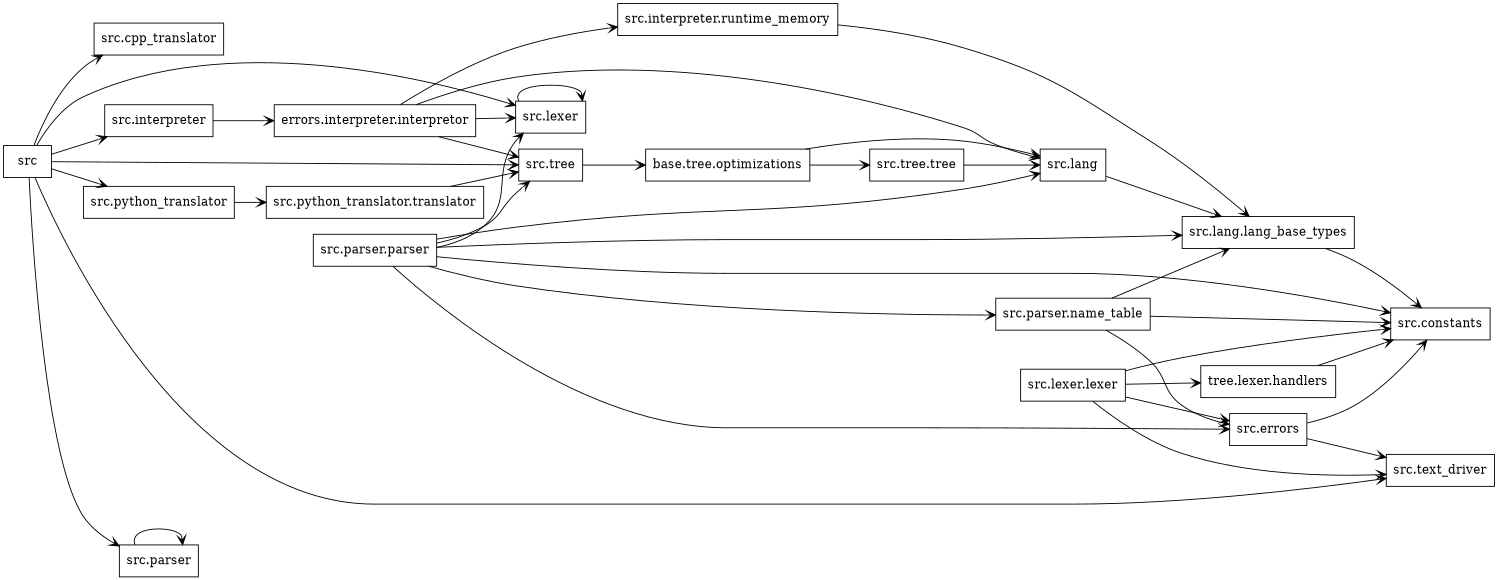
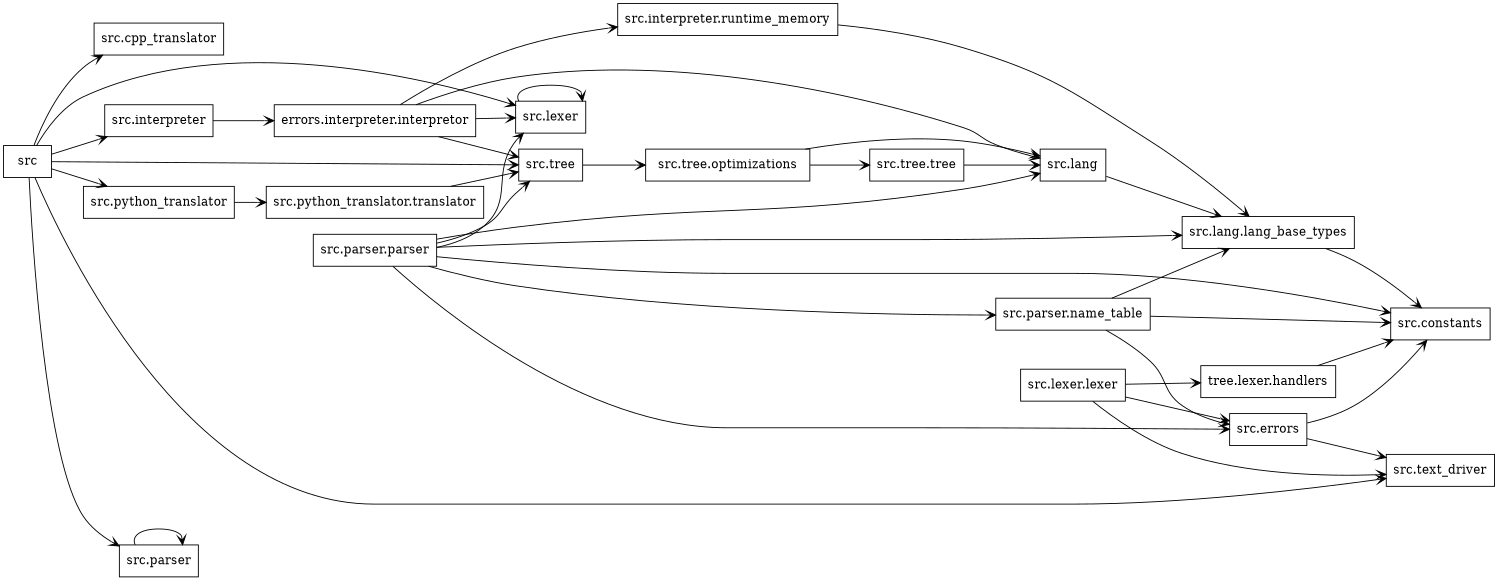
(728, 165) -> (728, 165)
(1253, 346) -> none
